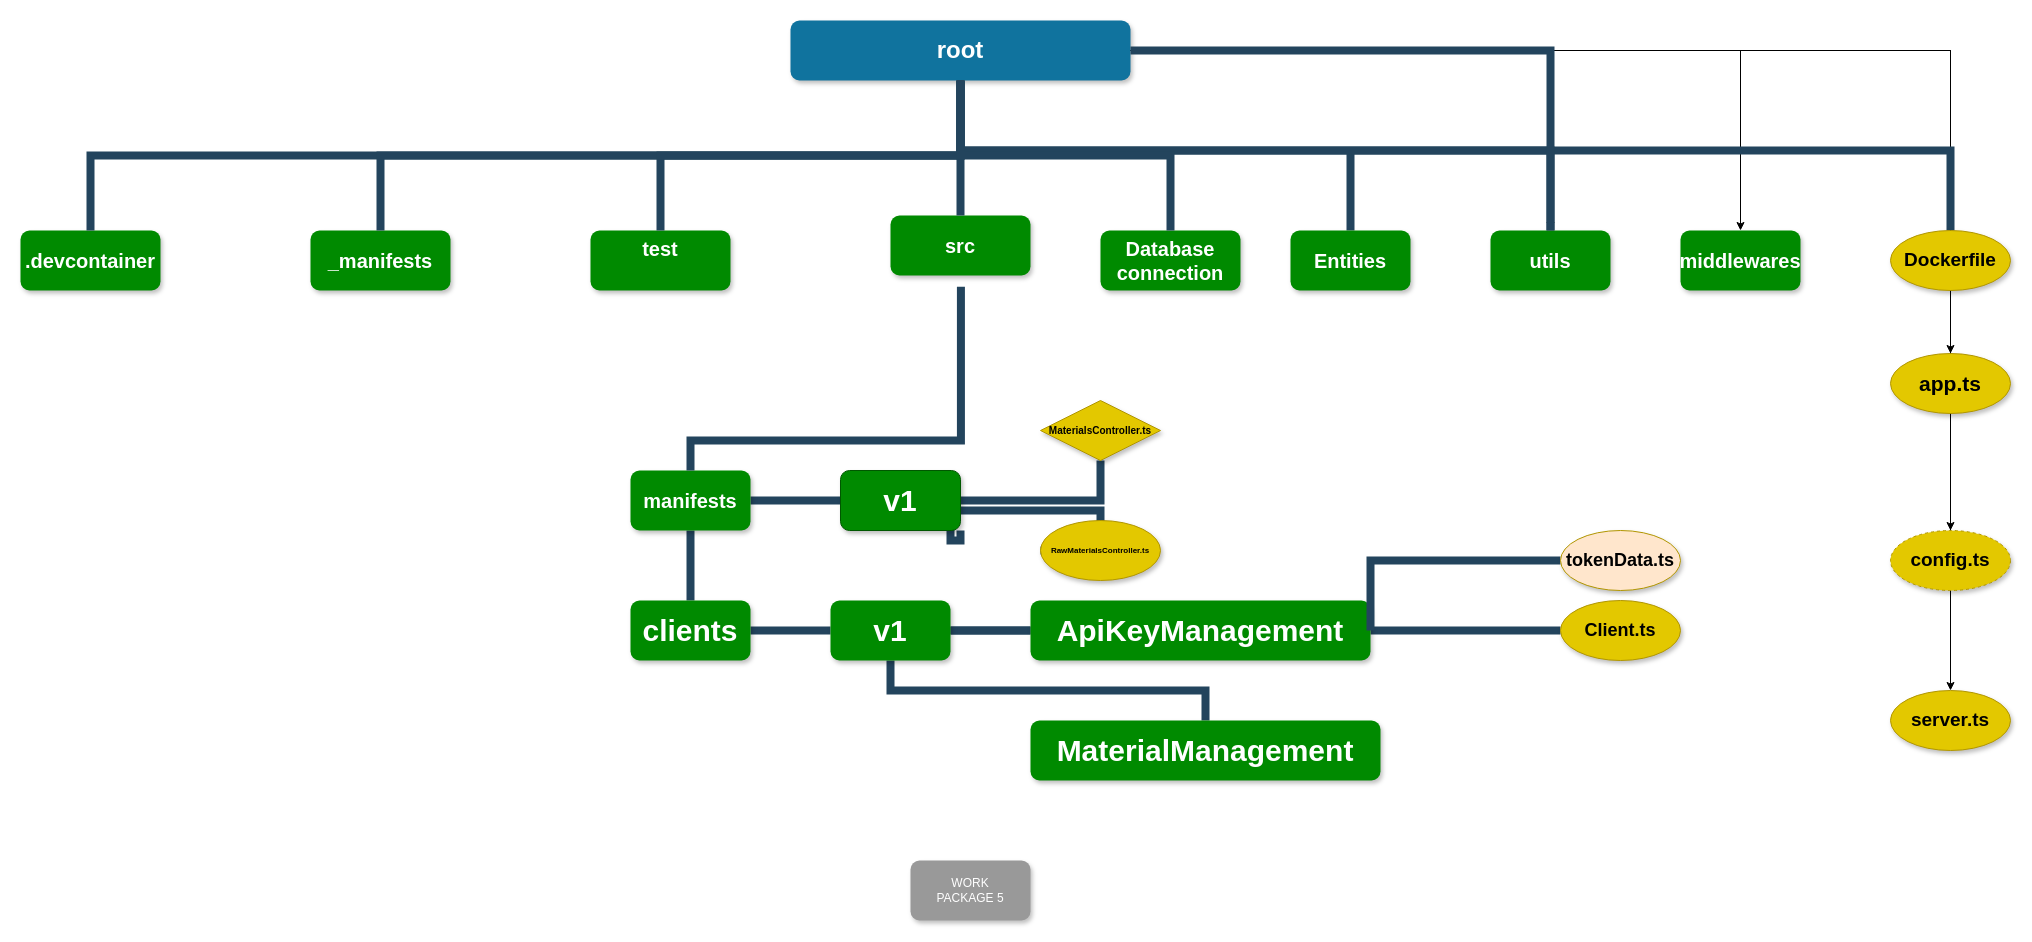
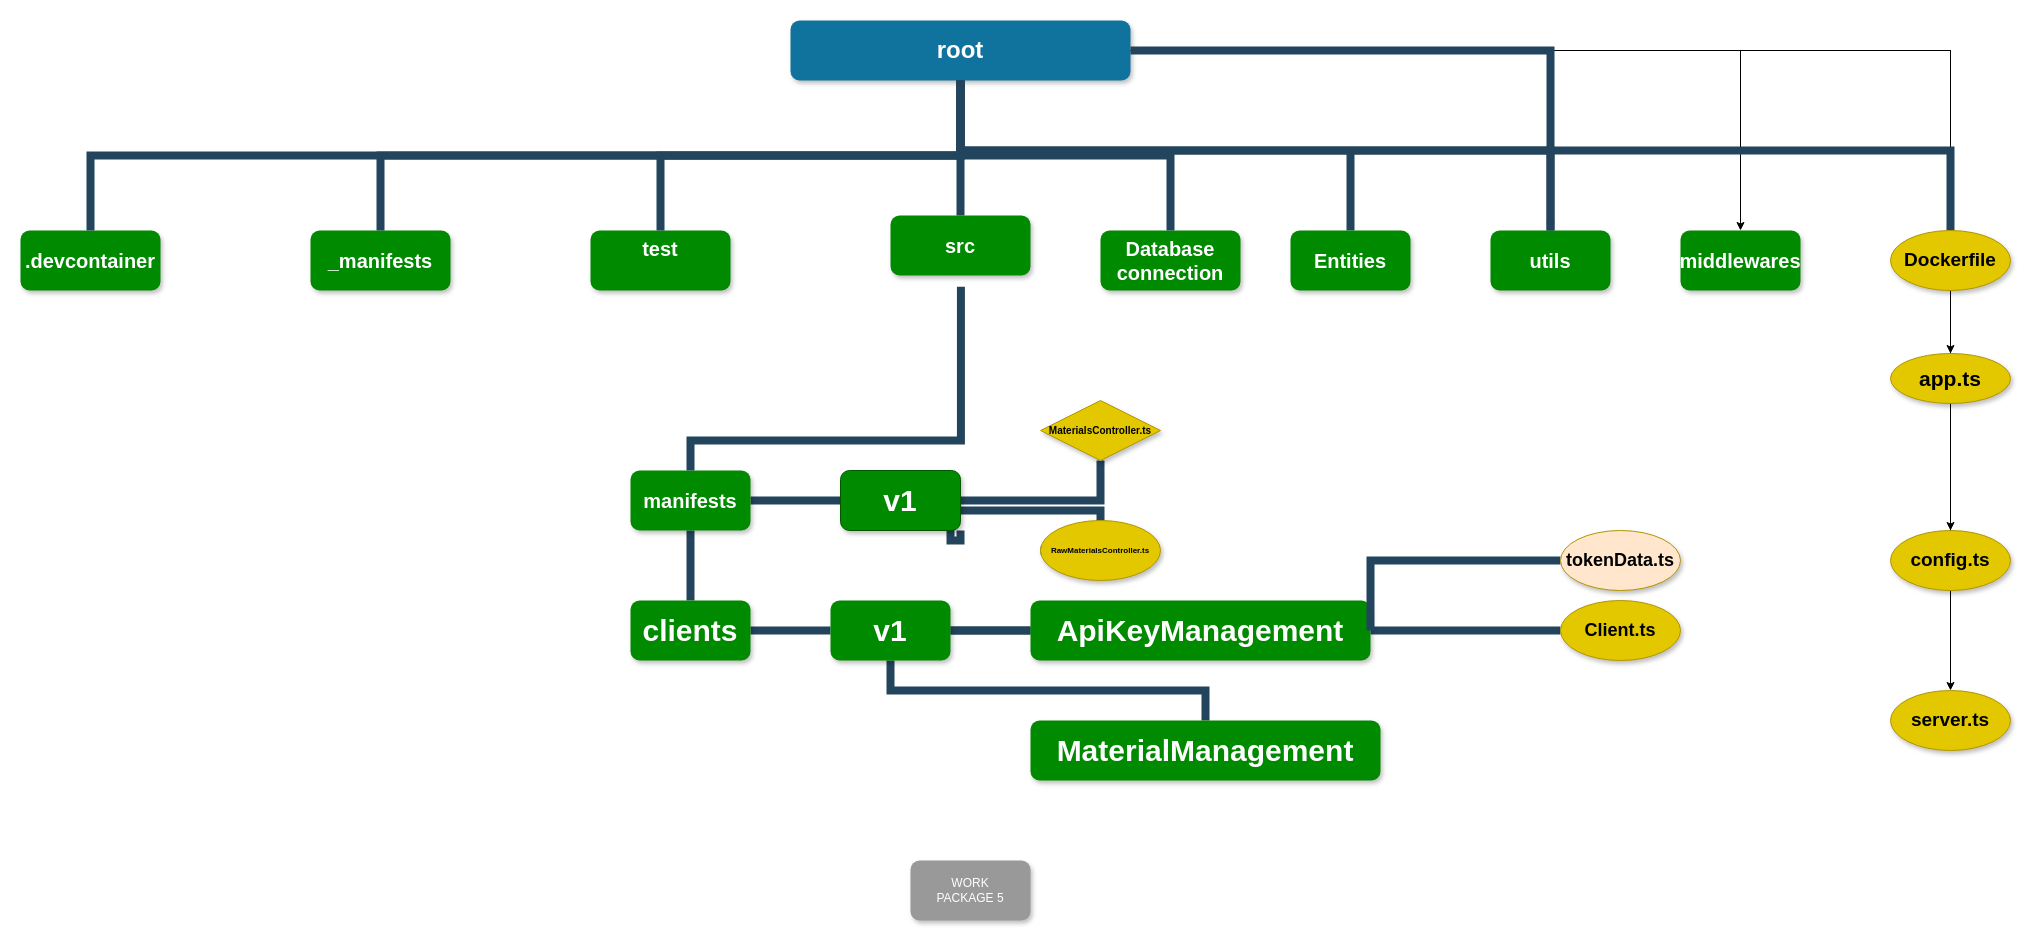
(1951, 384) -> (1951, 379)
(1951, 561) -> (1951, 561)
